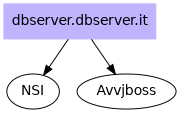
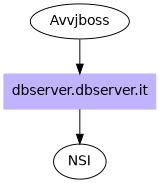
(101, 53) -> (80, 52)
